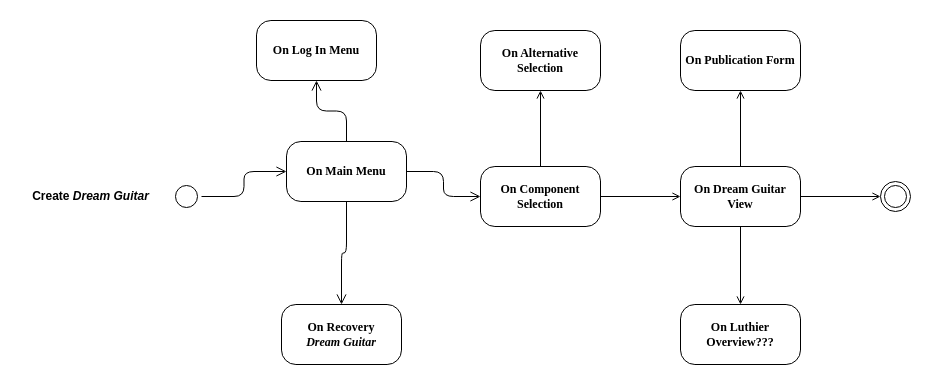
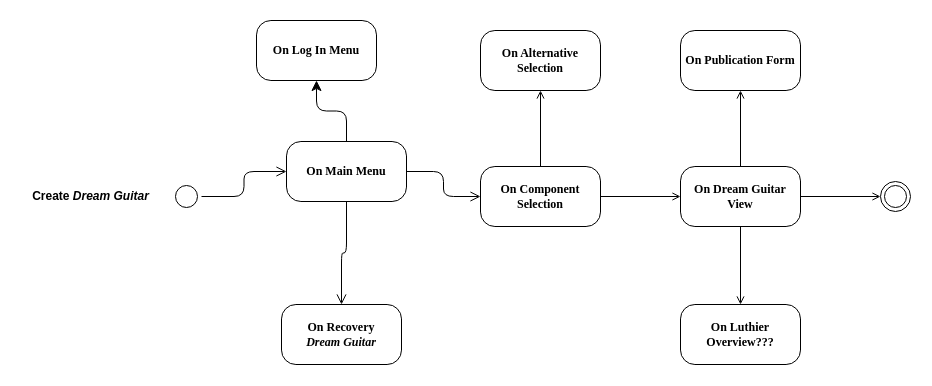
(317, 87) -> (317, 89)
